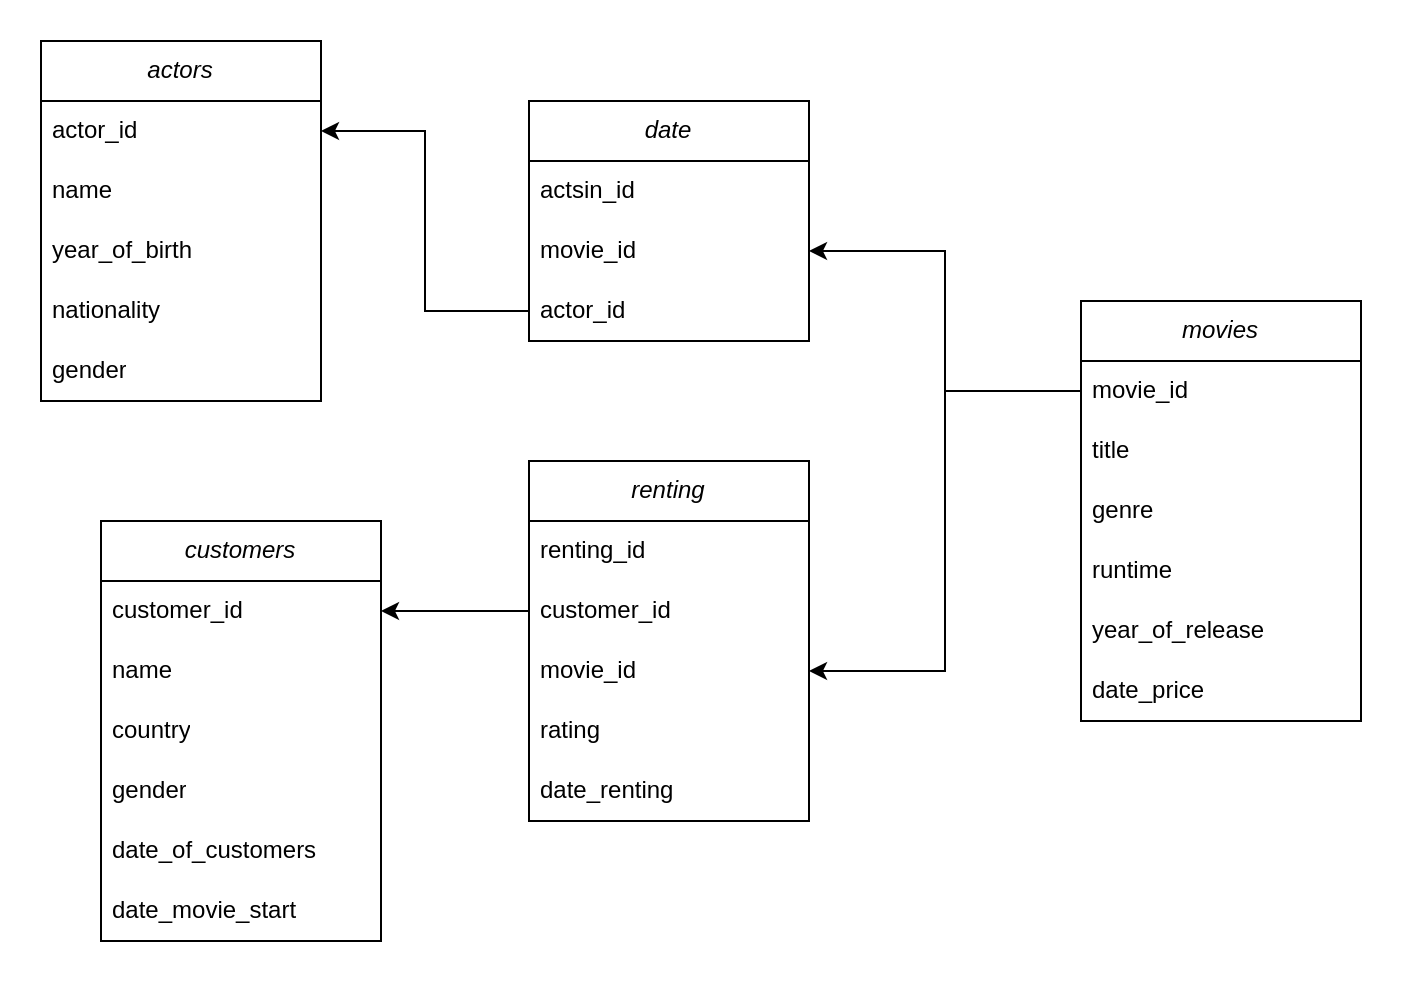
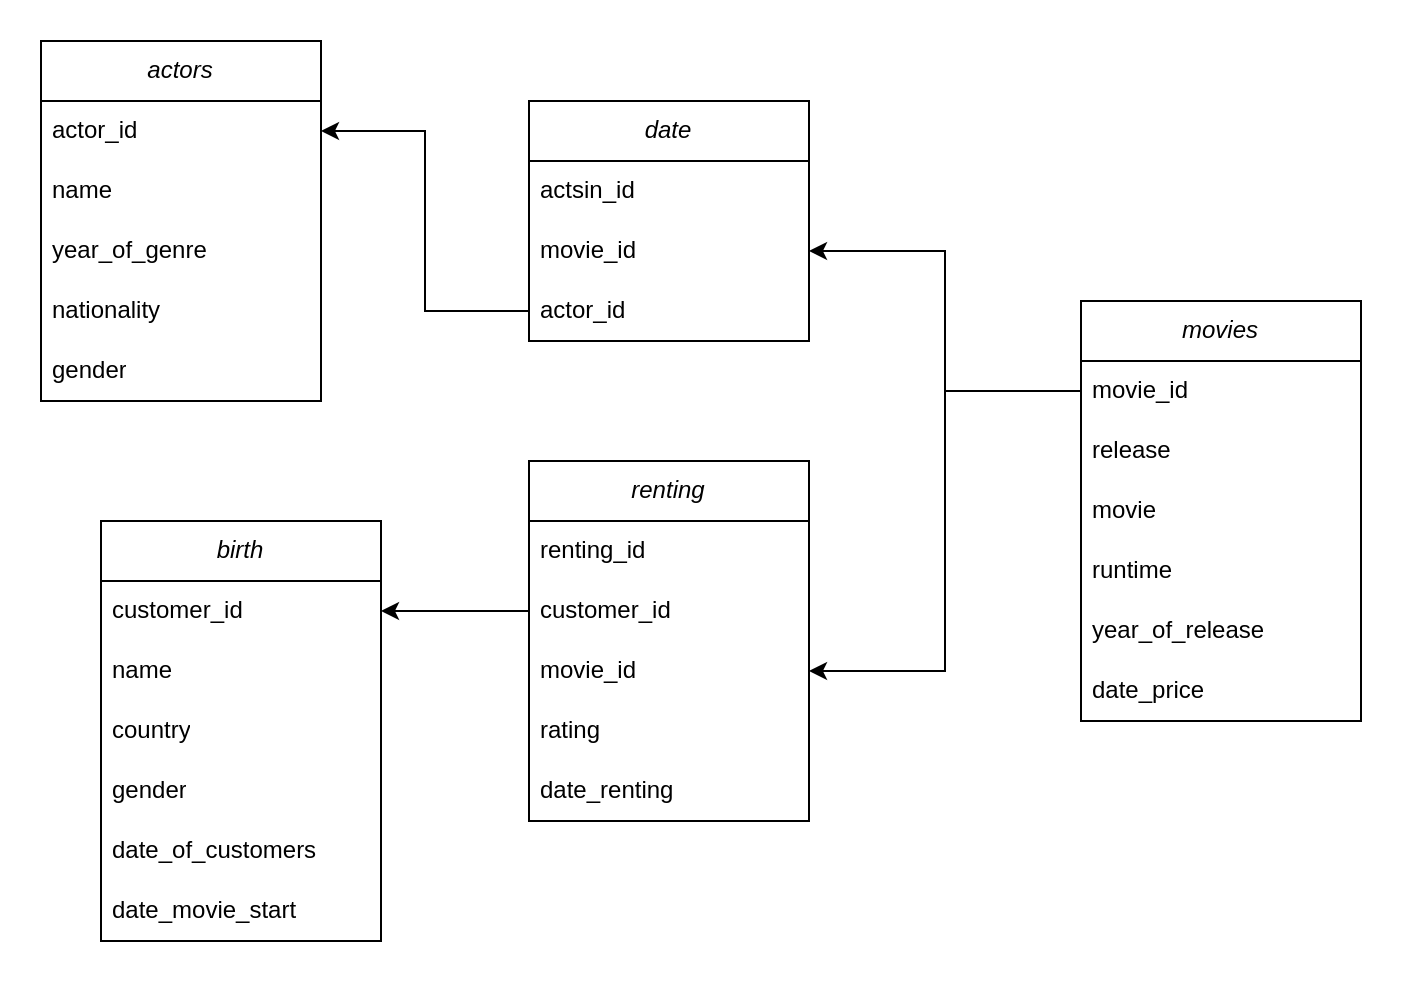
(137, 251) -> (140, 251)
(1120, 451) -> (1137, 451)
(1127, 511) -> (1123, 511)
(241, 551) -> (241, 551)
